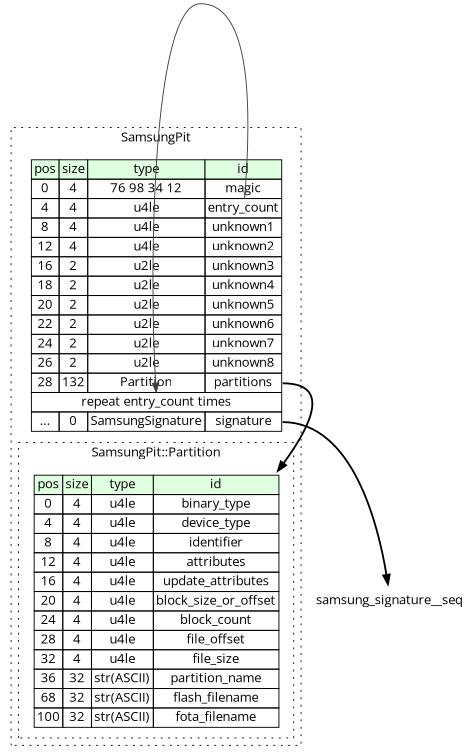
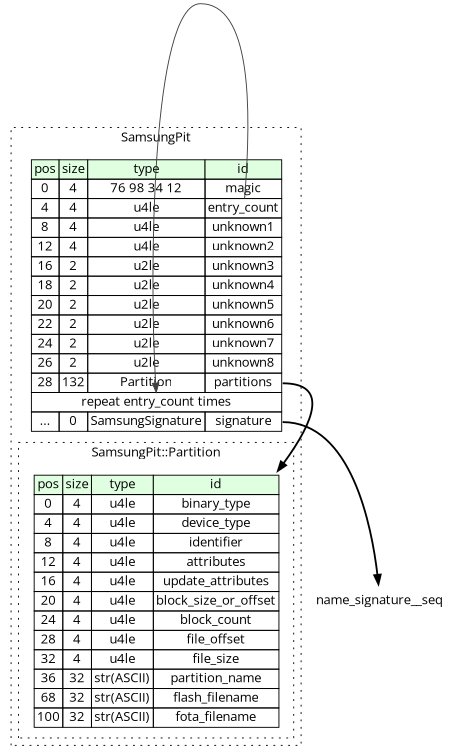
(390, 601) -> (380, 601)
